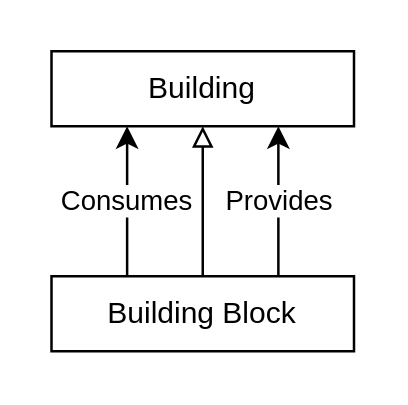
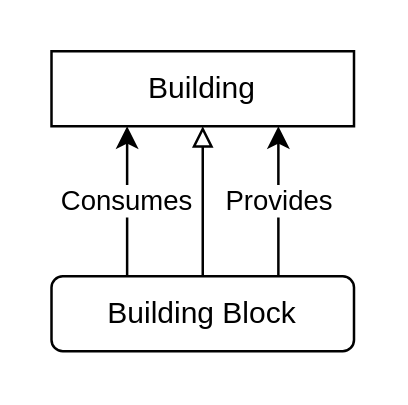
(203, 314) -> (203, 314)
